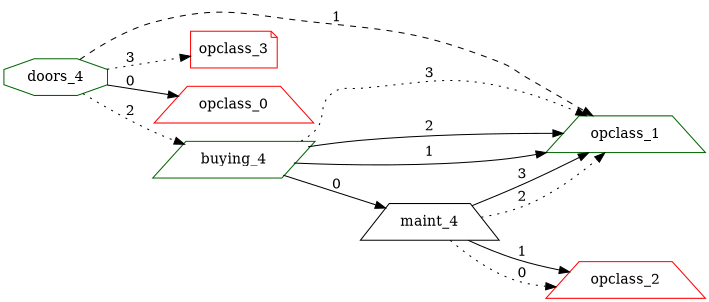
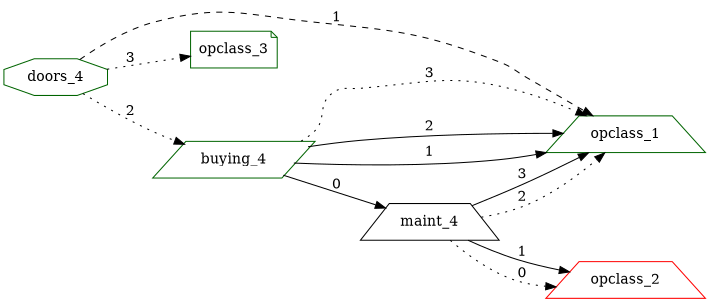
(234, 50) -> (234, 50)
(234, 105) -> none
